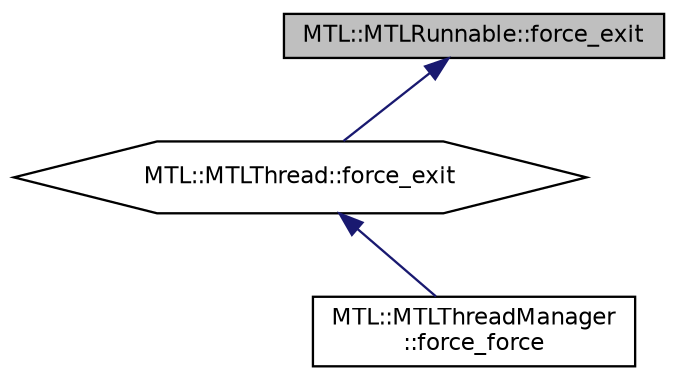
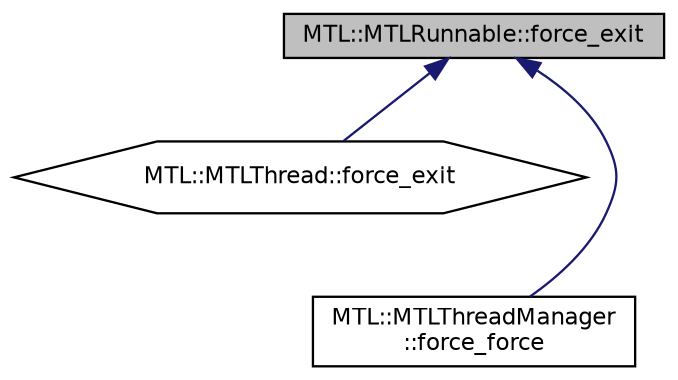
(397, 263) -> (616, 184)
